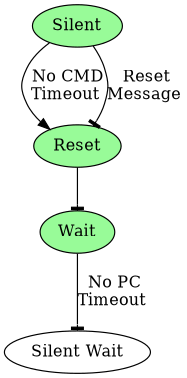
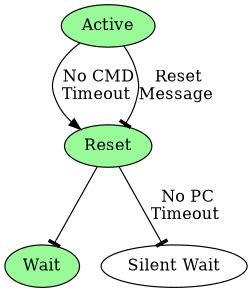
(77, 26) -> (108, 26)
(77, 289) -> (140, 203)
